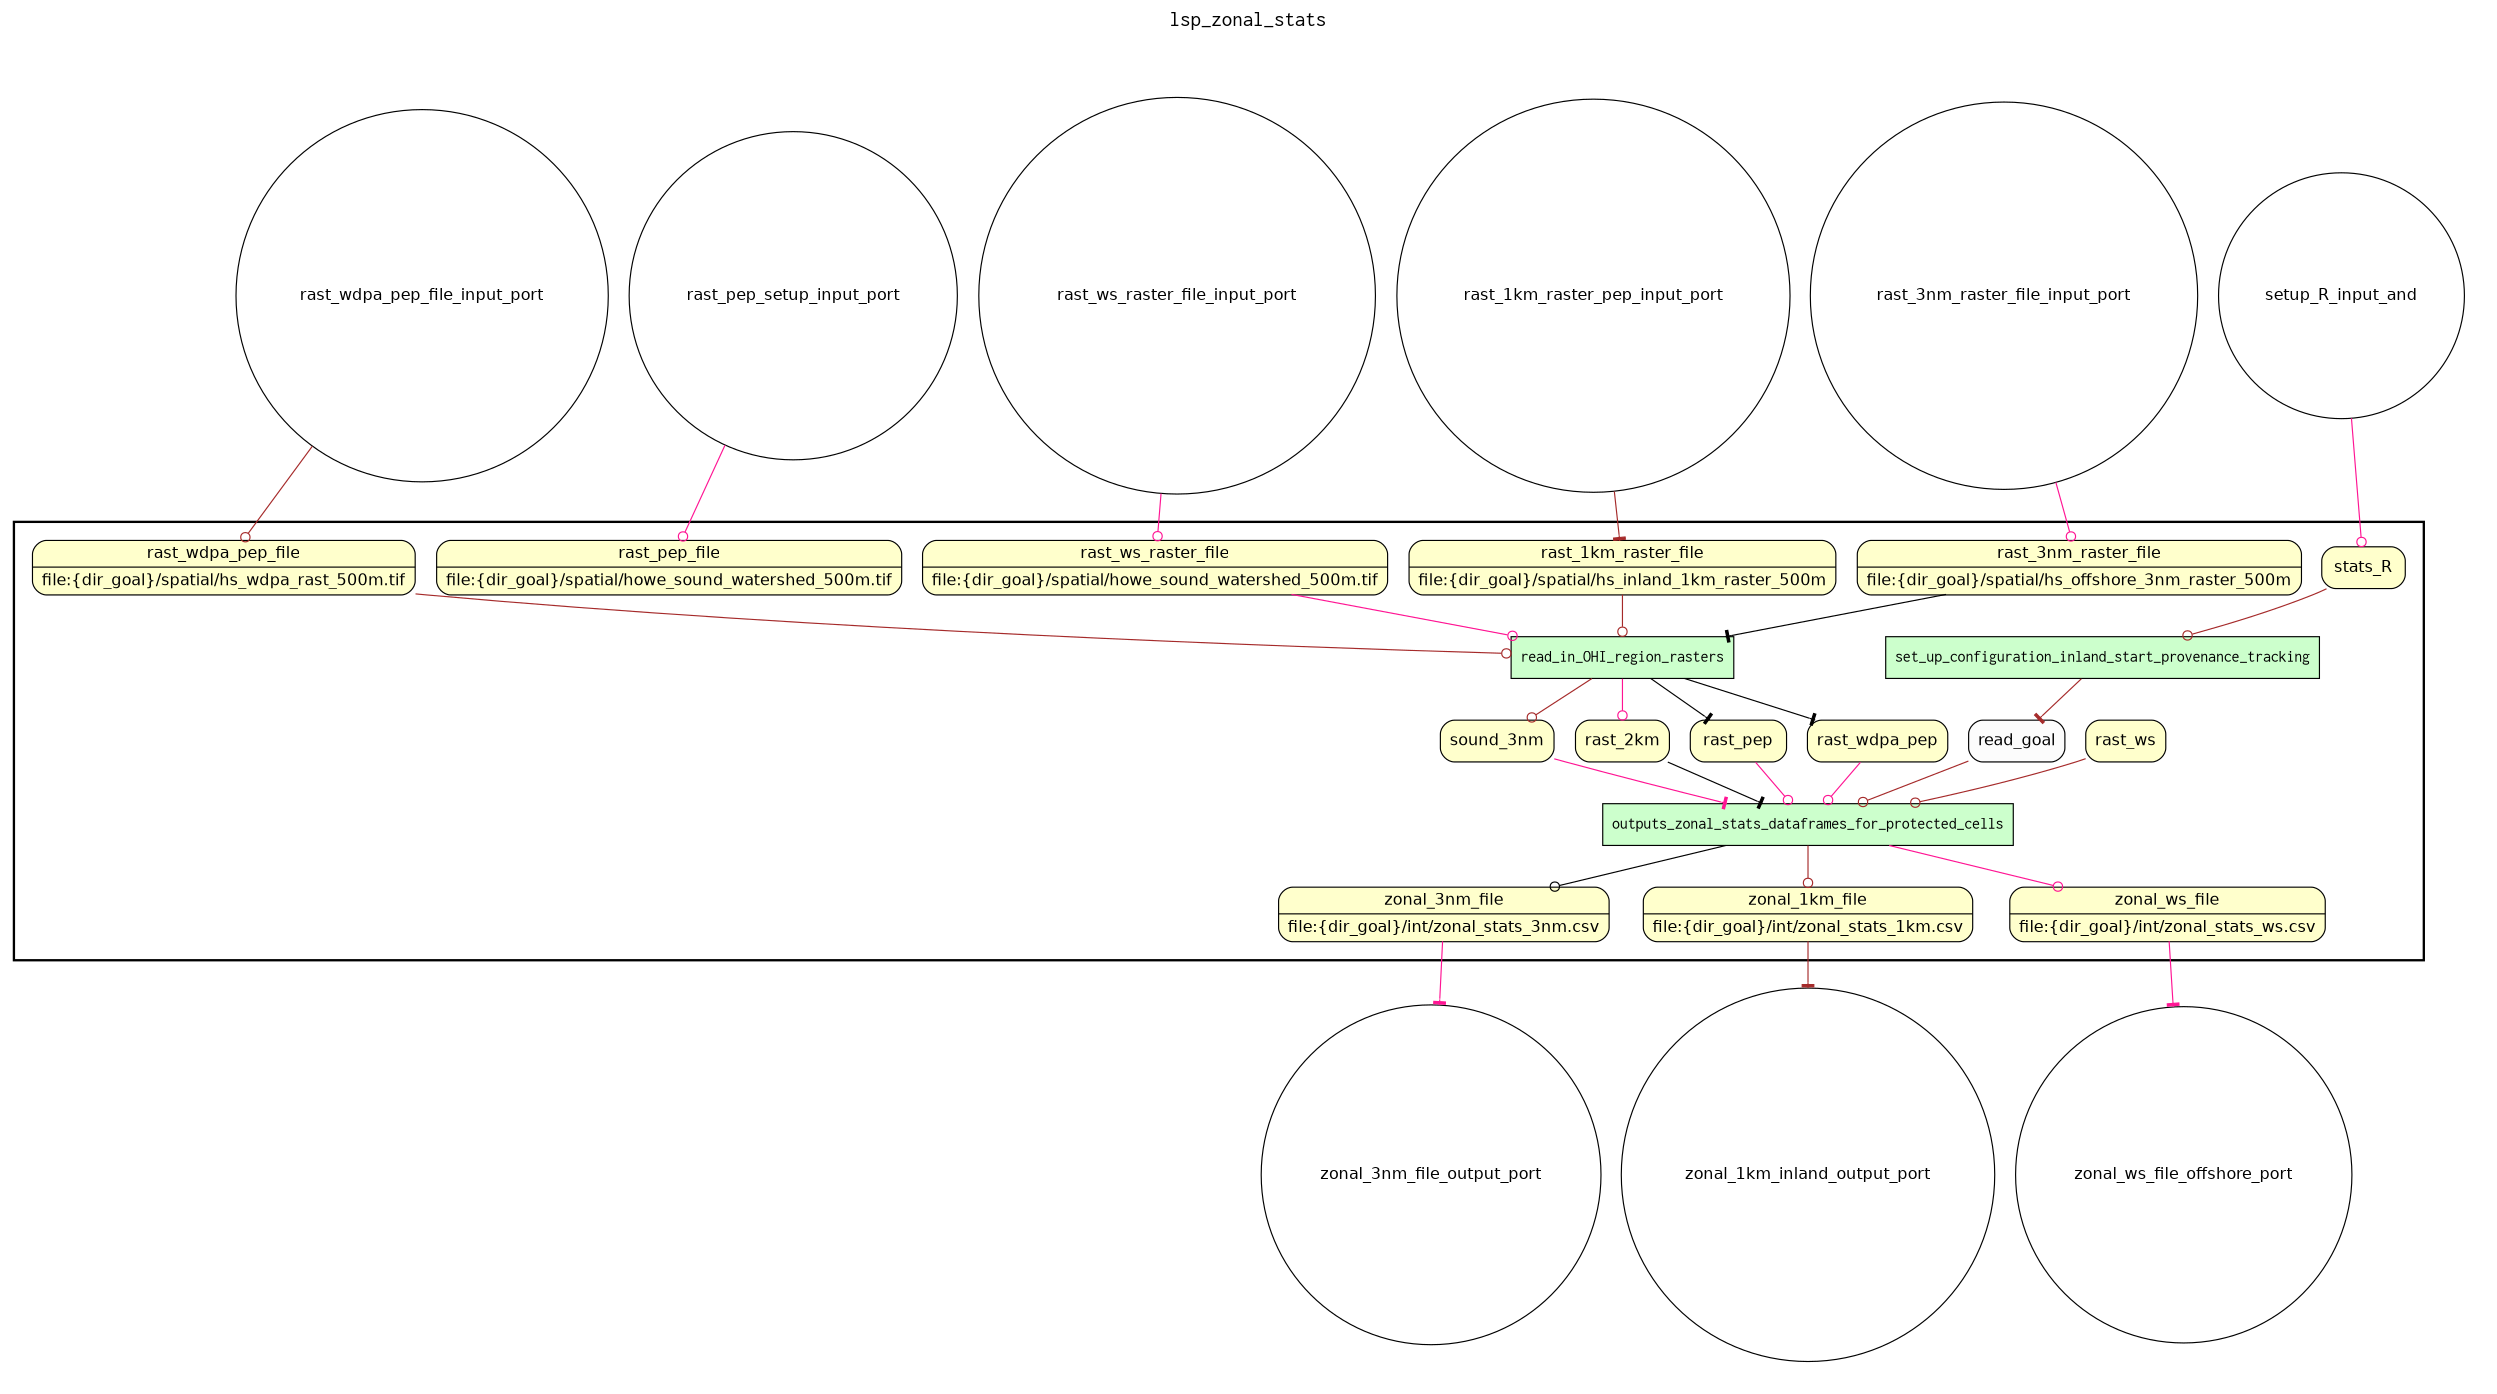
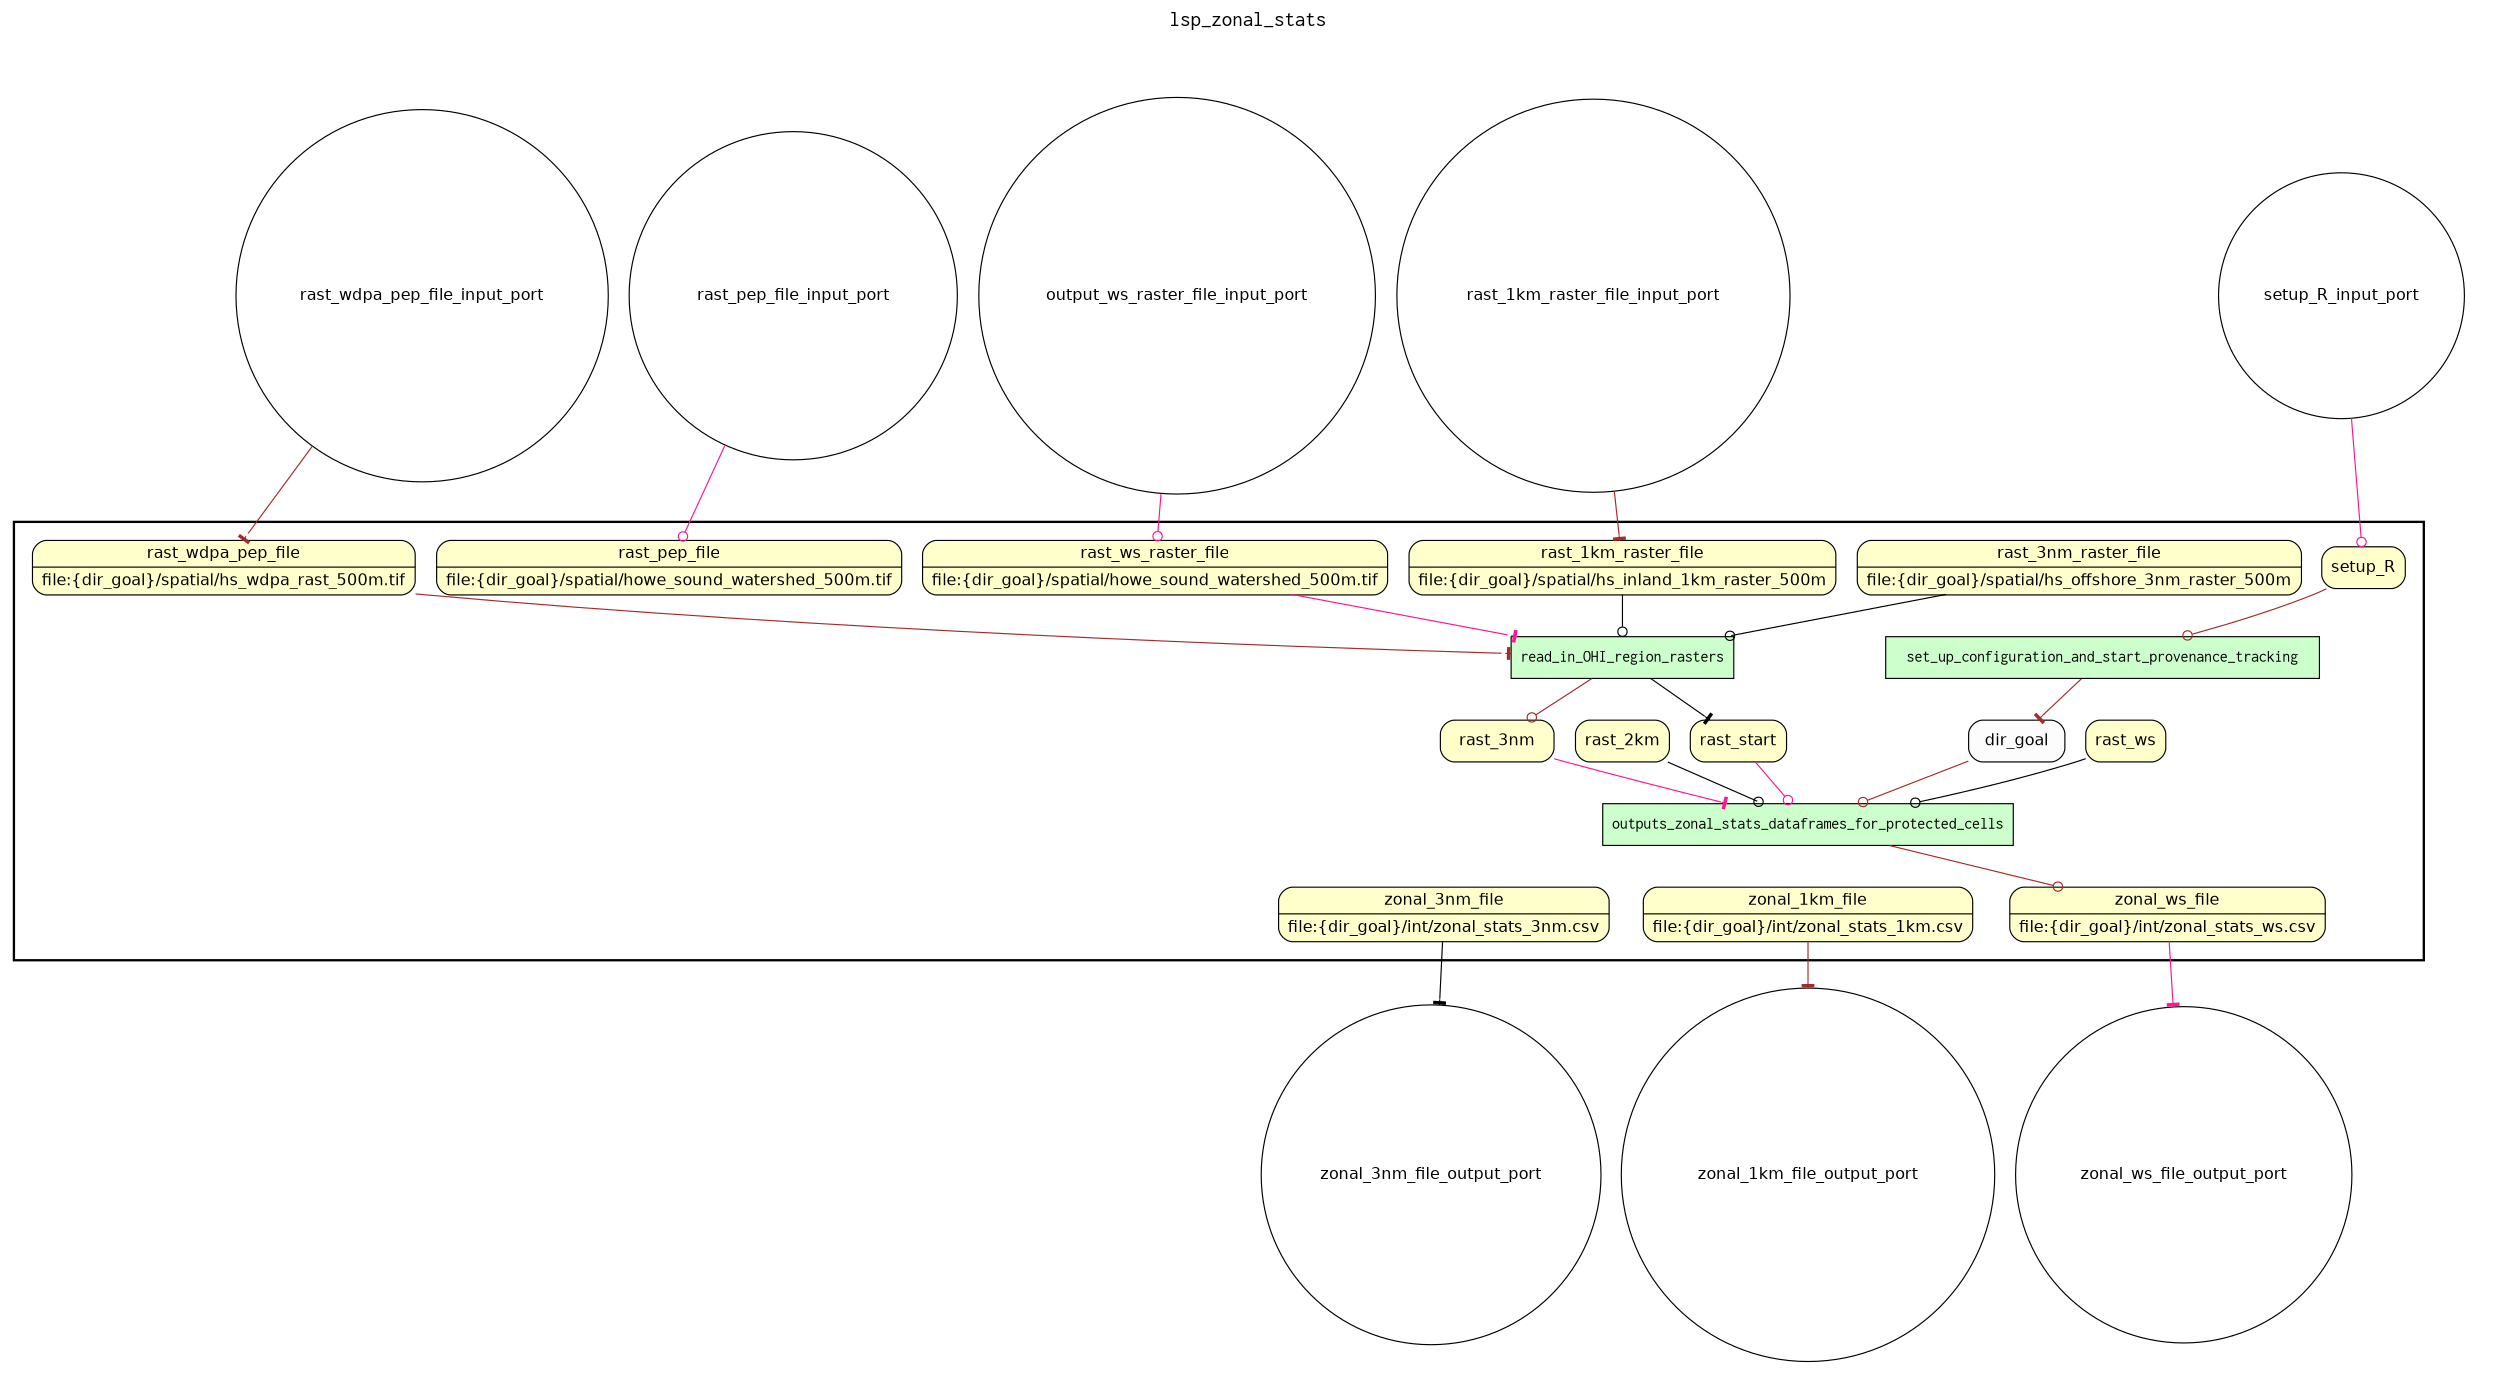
(793, 296) -> (793, 296)
(1177, 296) -> (1177, 296)
(1593, 296) -> (1593, 296)
(2004, 296) -> none
(2341, 296) -> (2341, 296)
(280, 490) -> (280, 490)
(2364, 568) -> (2364, 568)
(1622, 611) -> (1622, 611)
(1399, 615) -> (1399, 615)
(1839, 615) -> (1839, 615)
(958, 631) -> (958, 631)
(2103, 658) -> (2103, 658)
(1622, 695) -> none
(1497, 741) -> (1497, 741)
(1738, 741) -> (1738, 741)
(1878, 741) -> none
(2017, 741) -> (2017, 741)
(1713, 782) -> (1713, 782)
(2003, 782) -> (2003, 782)
(1808, 862) -> none
(1643, 865) -> none
(1971, 865) -> (1971, 865)
(1441, 970) -> (1441, 970)
(1808, 1175) -> (1808, 1175)
(2184, 1175) -> (2184, 1175)
